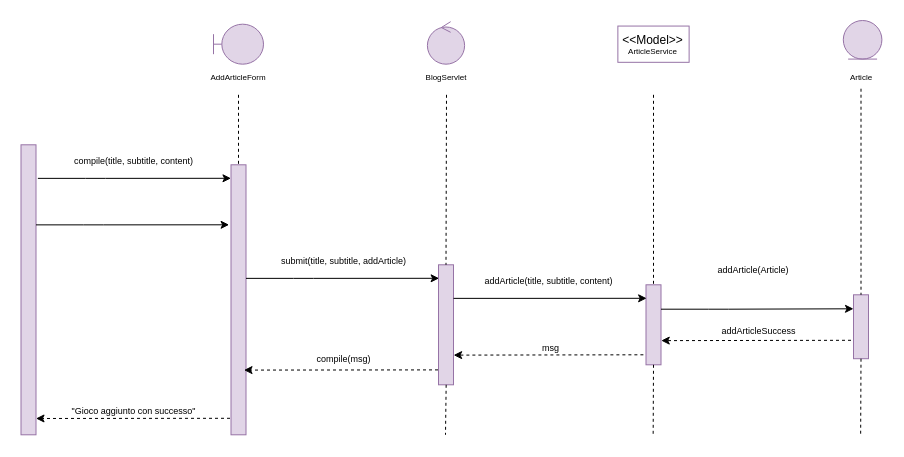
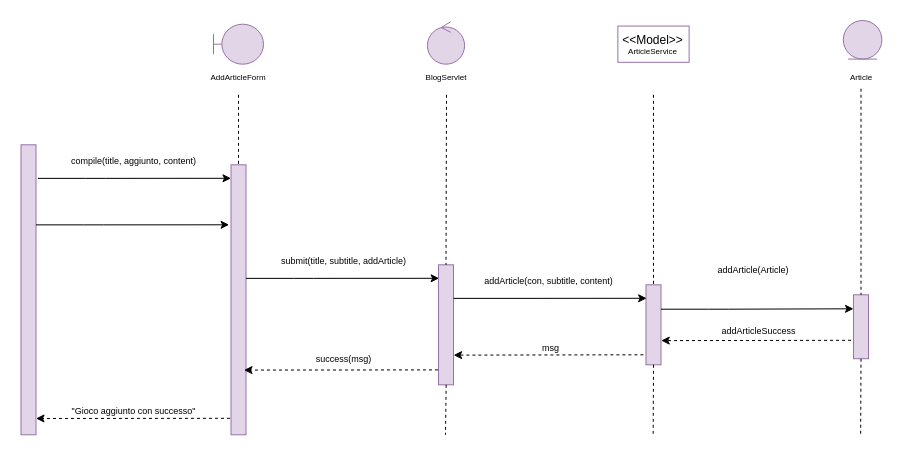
(134, 162) -> (134, 162)
(549, 282) -> (549, 282)
(344, 360) -> (344, 360)
